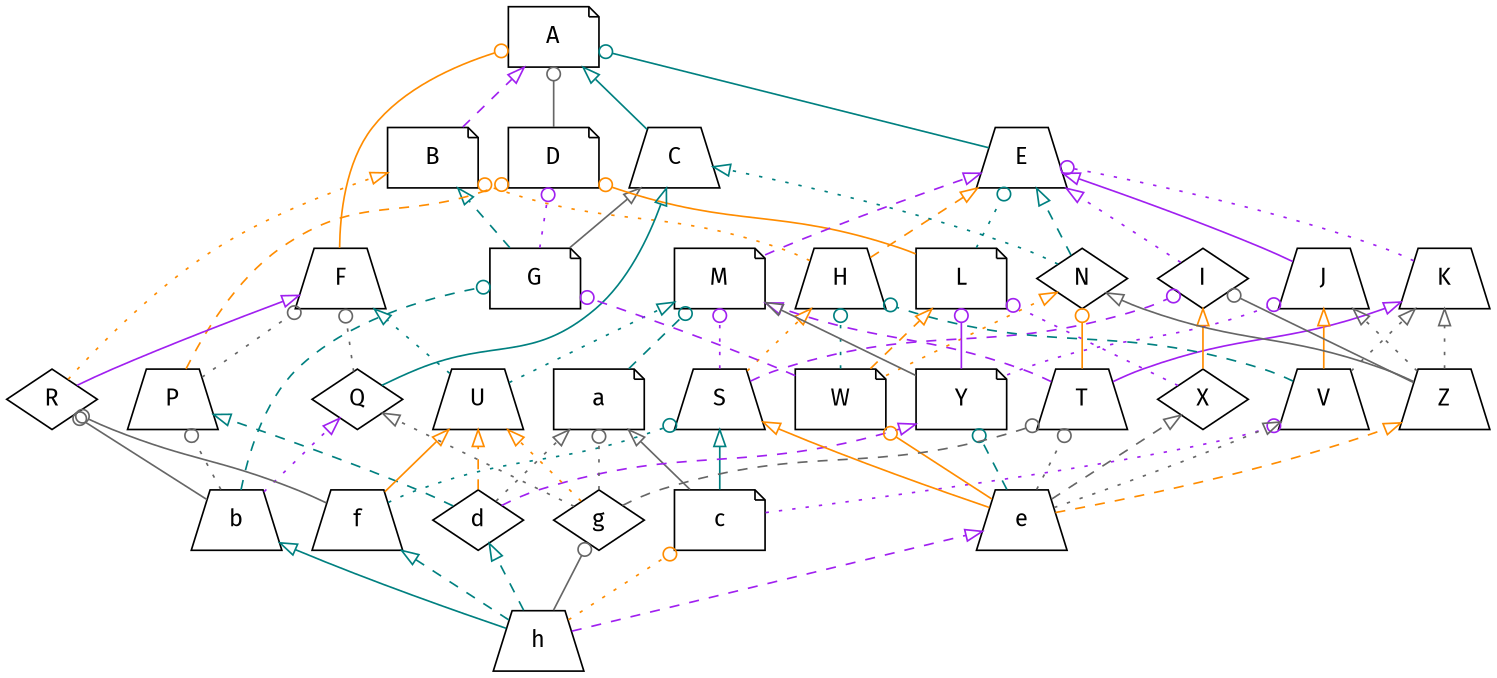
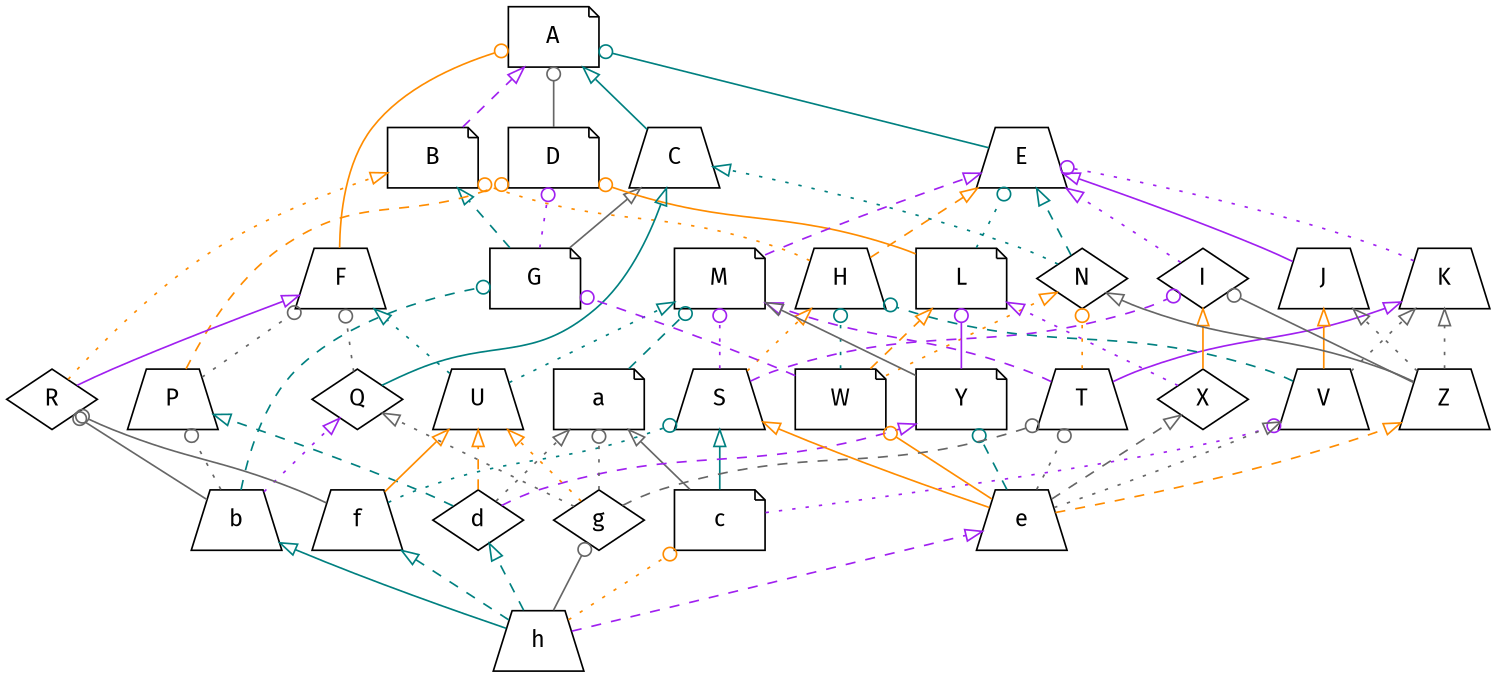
(1164, 335) -> none
(1082, 345) -> (1082, 350)
(1116, 355) -> (1108, 352)
